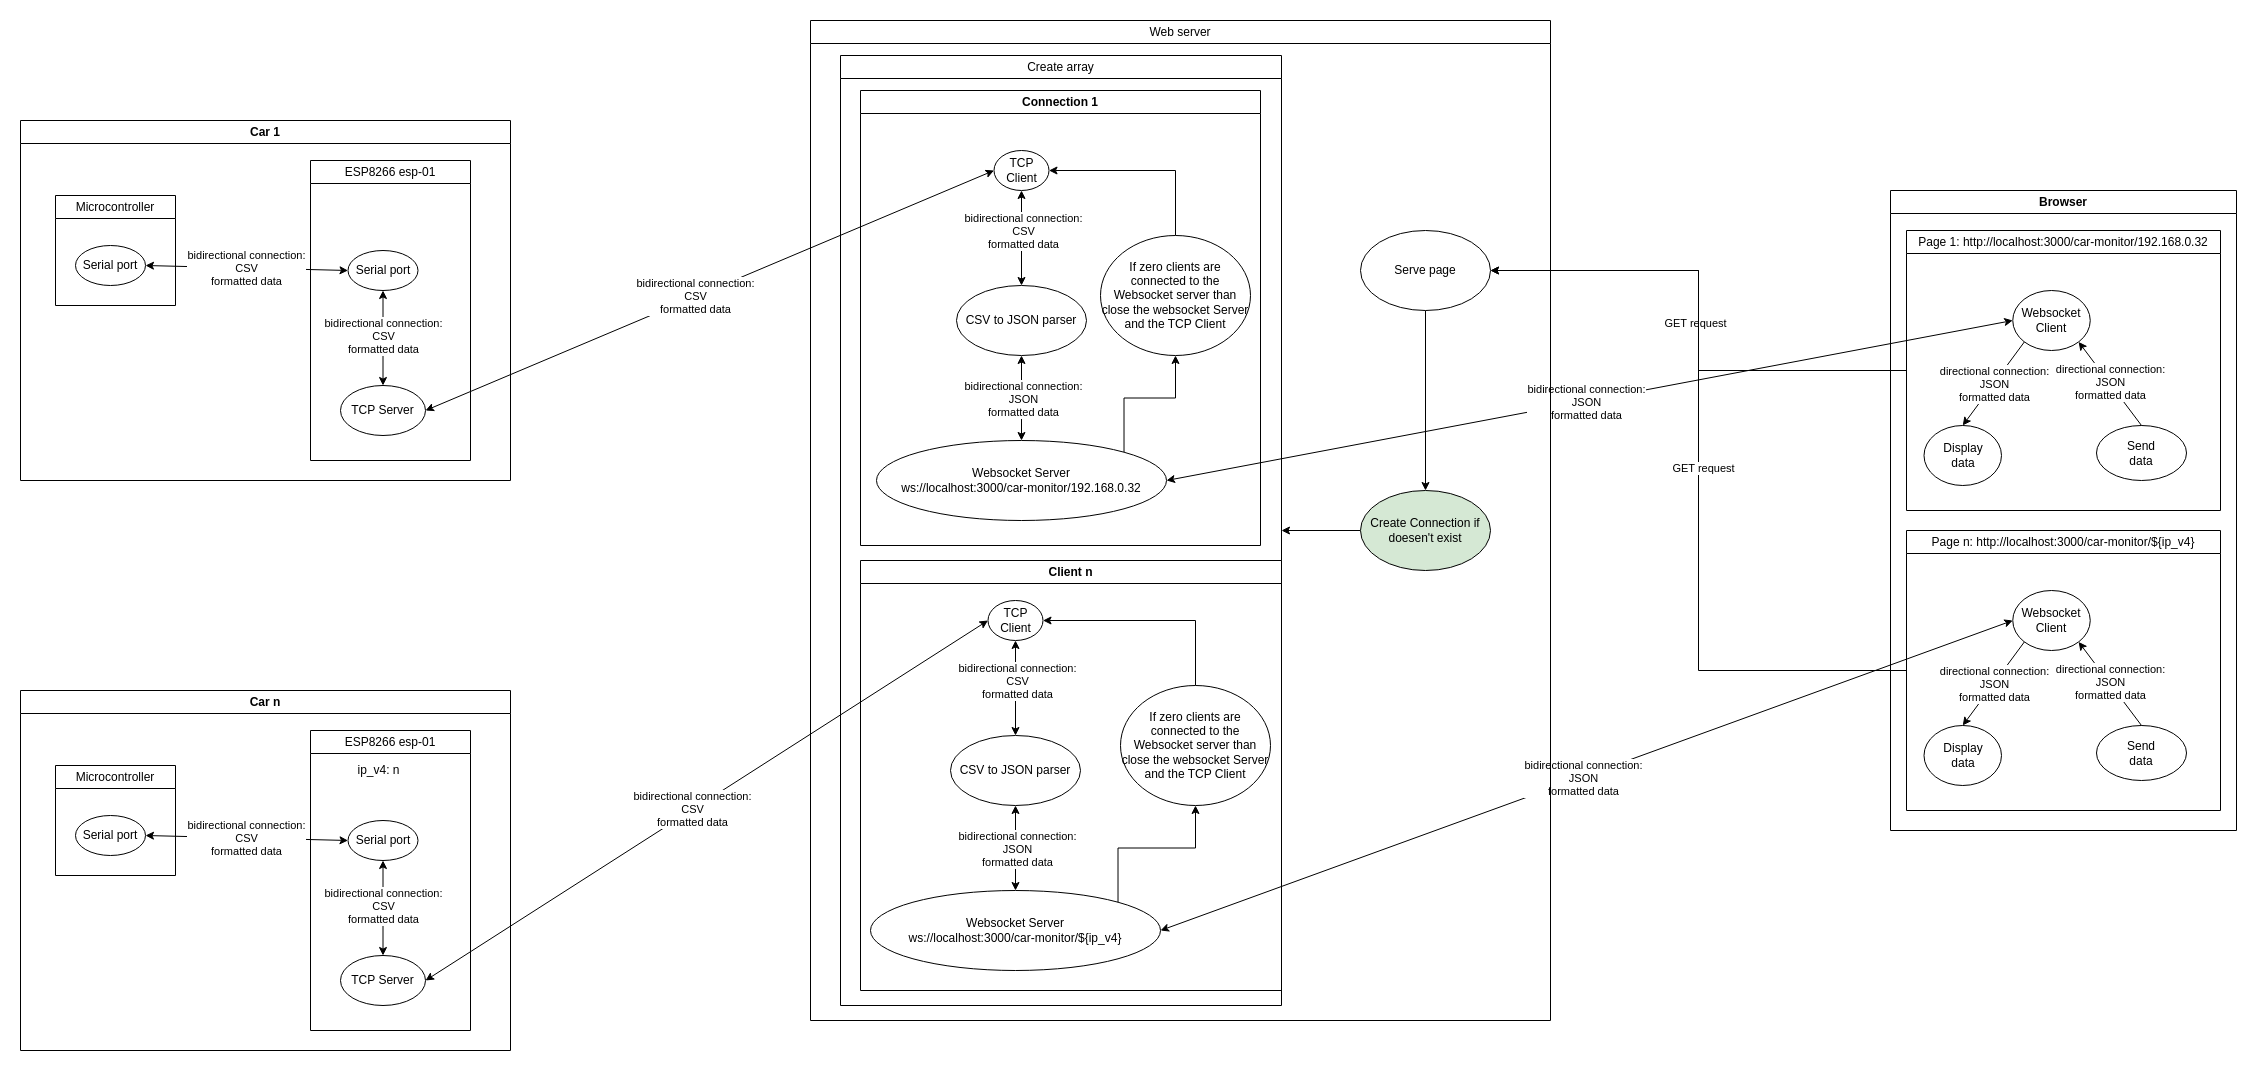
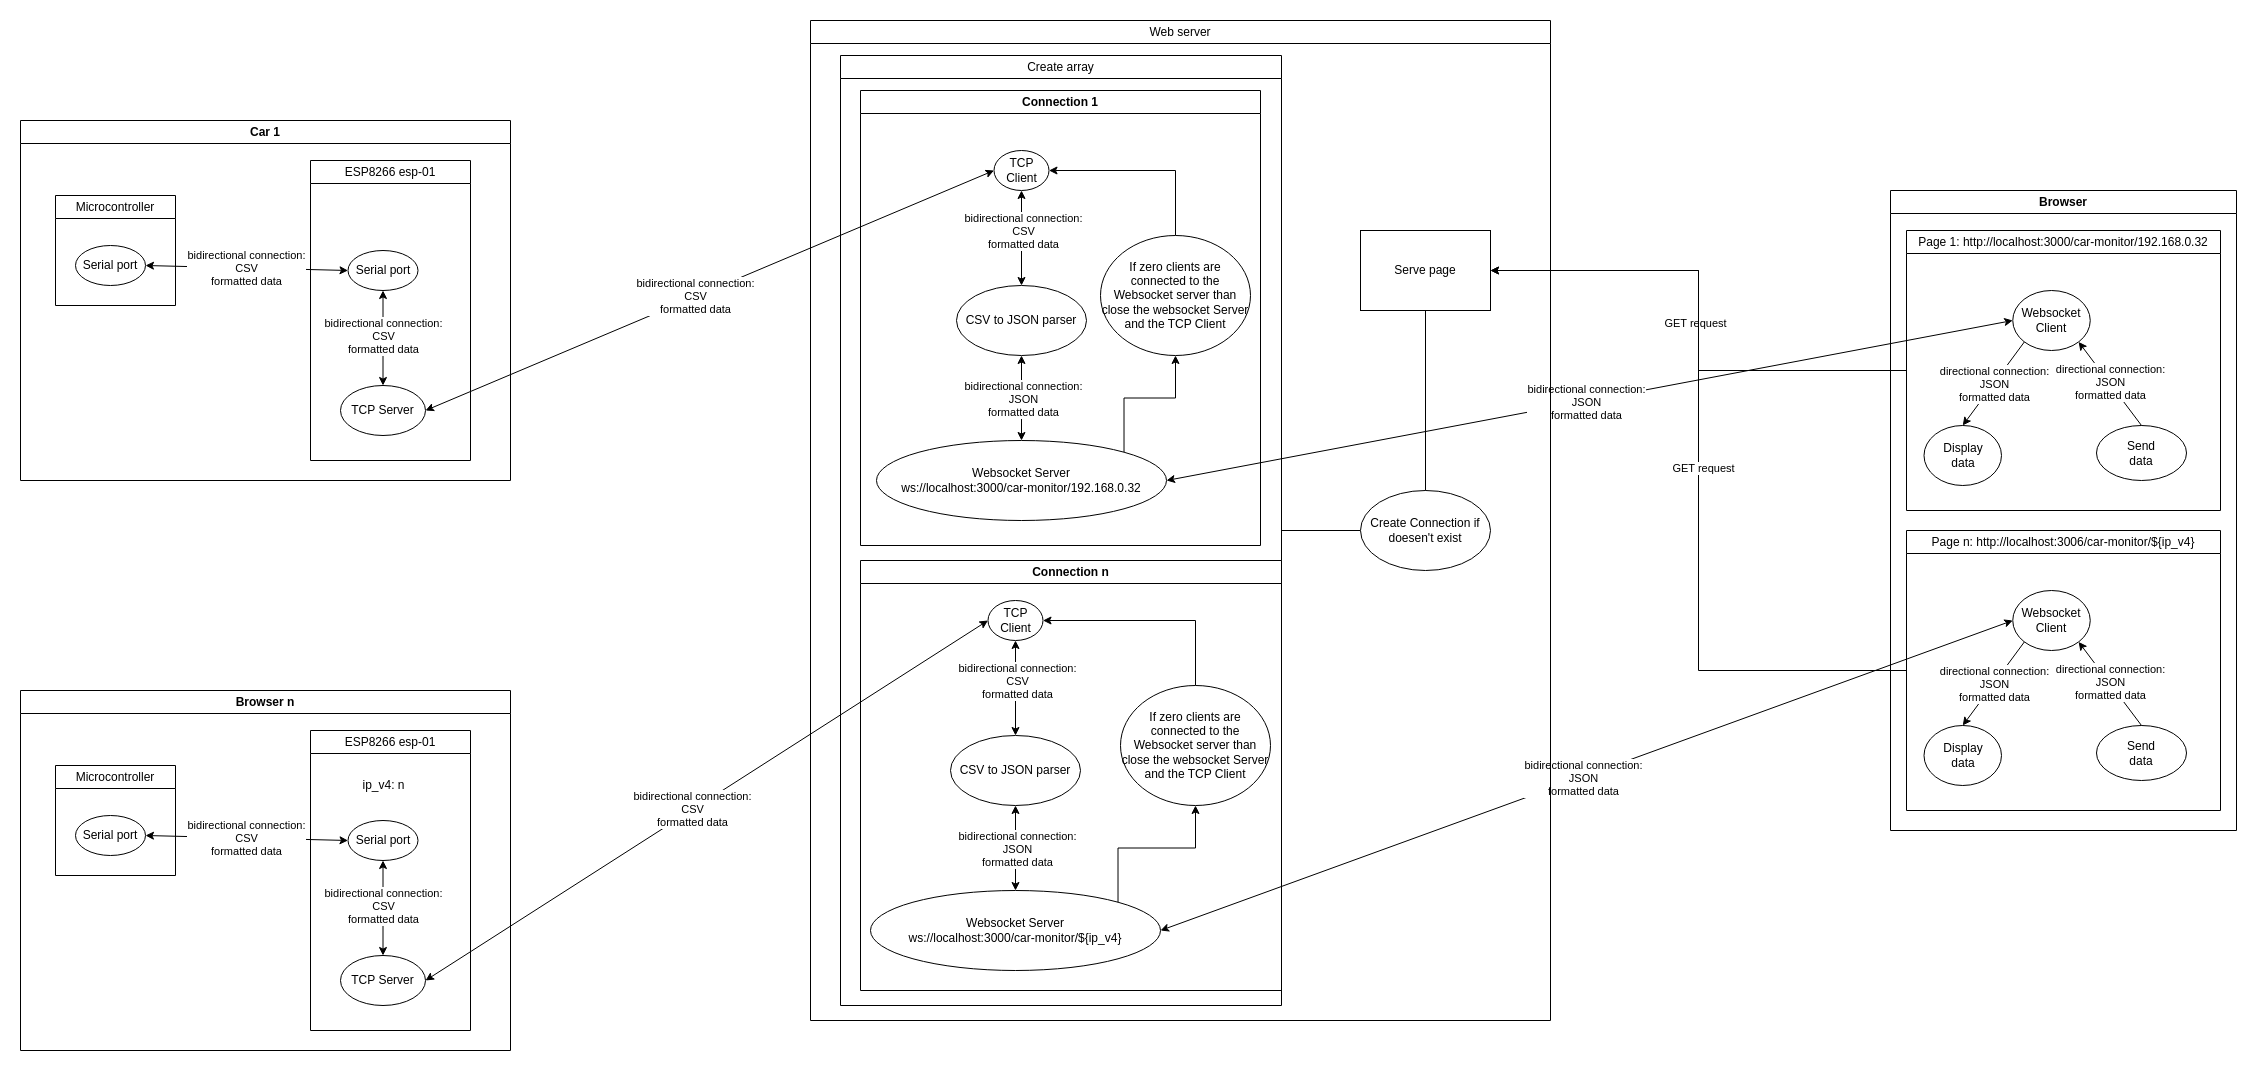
(1426, 271) -> (1426, 271)
(1426, 482) -> (1426, 484)
(1289, 531) -> (1288, 531)
(1426, 531) -> (1426, 531)
(2064, 543) -> (2064, 543)
(1071, 573) -> (1071, 573)
(266, 703) -> (266, 703)
(378, 771) -> (383, 786)
